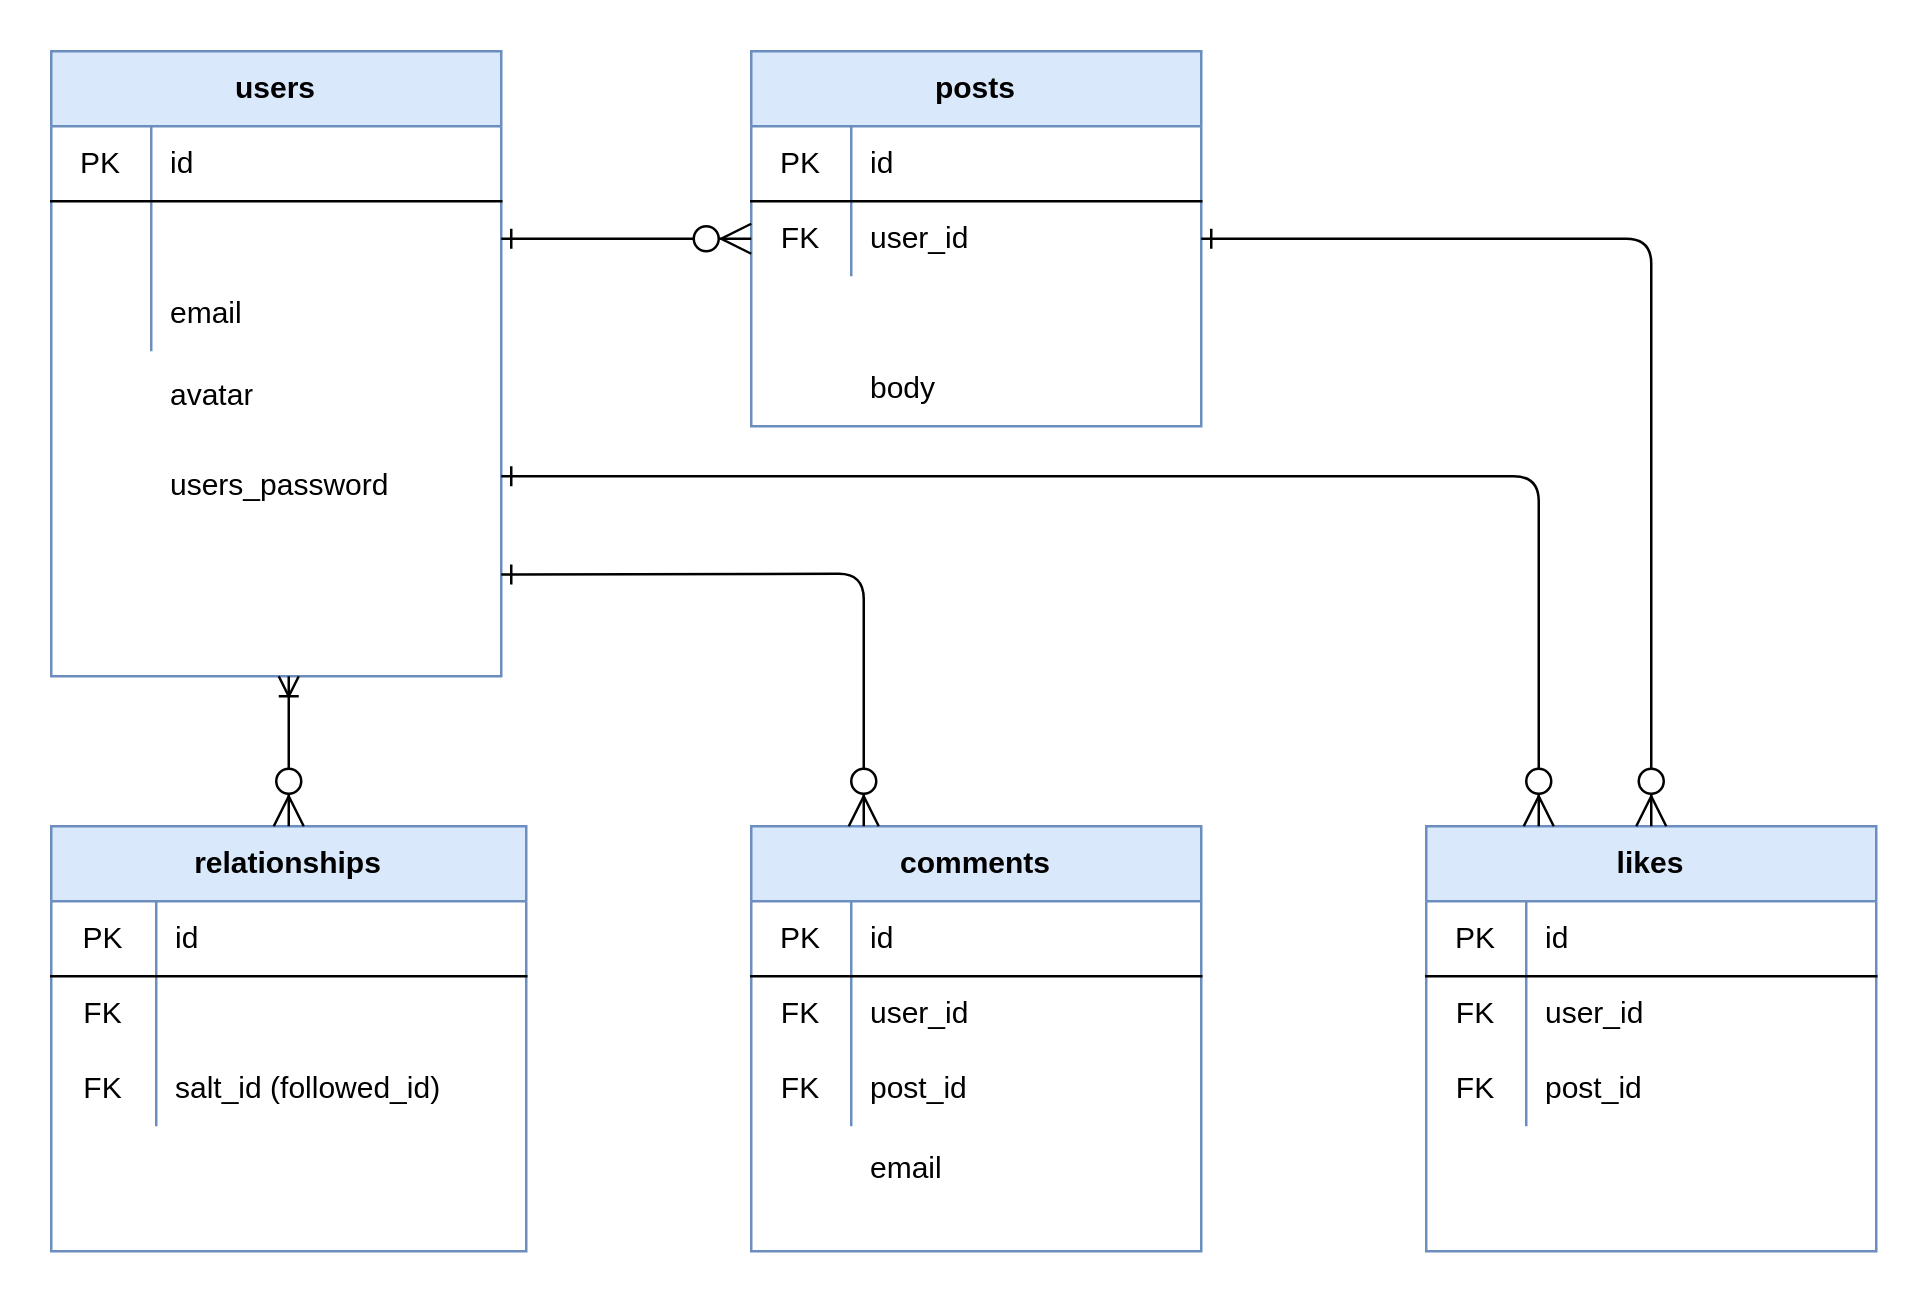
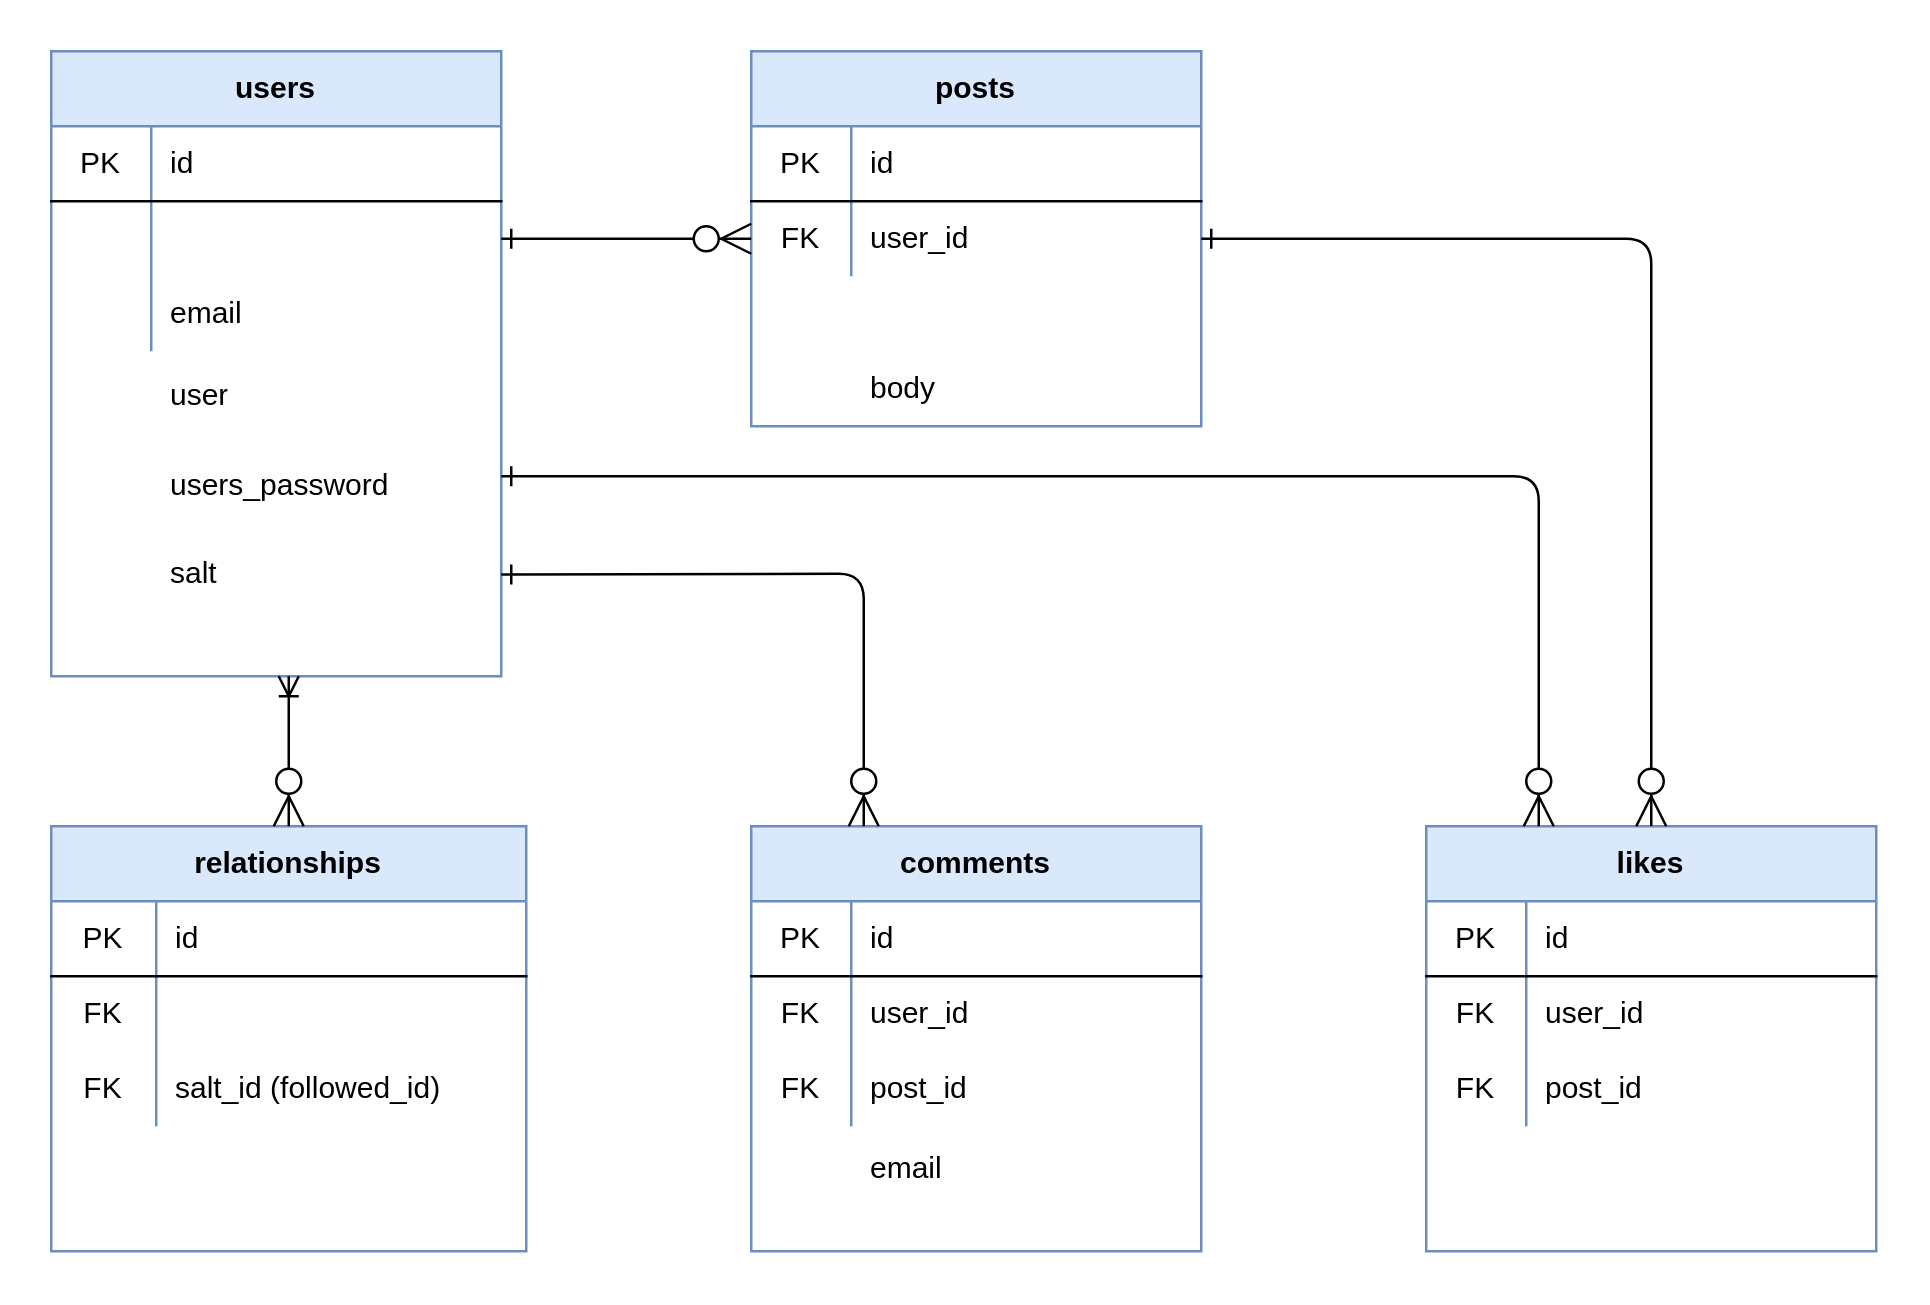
(222, 396) -> (205, 396)
none -> (326, 574)
